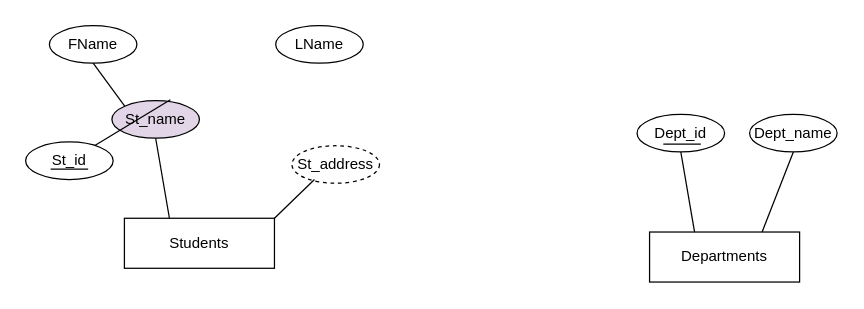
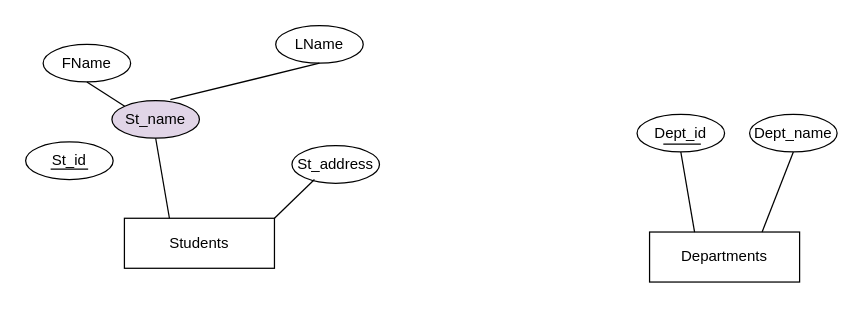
(93, 44) -> (87, 63)
(133, 122) -> (244, 81)
(336, 164) -> (336, 164)
